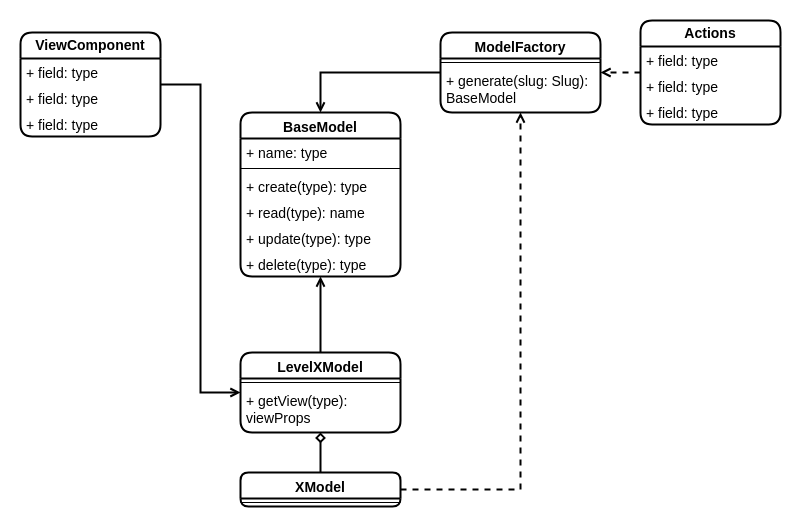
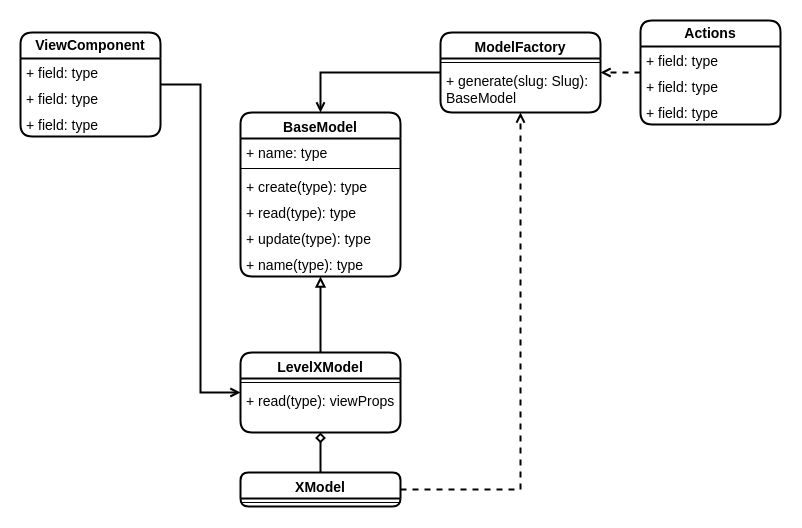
(312, 214) -> (312, 214)
(318, 266) -> (312, 266)
(321, 285) -> (321, 288)
(322, 410) -> (322, 410)
